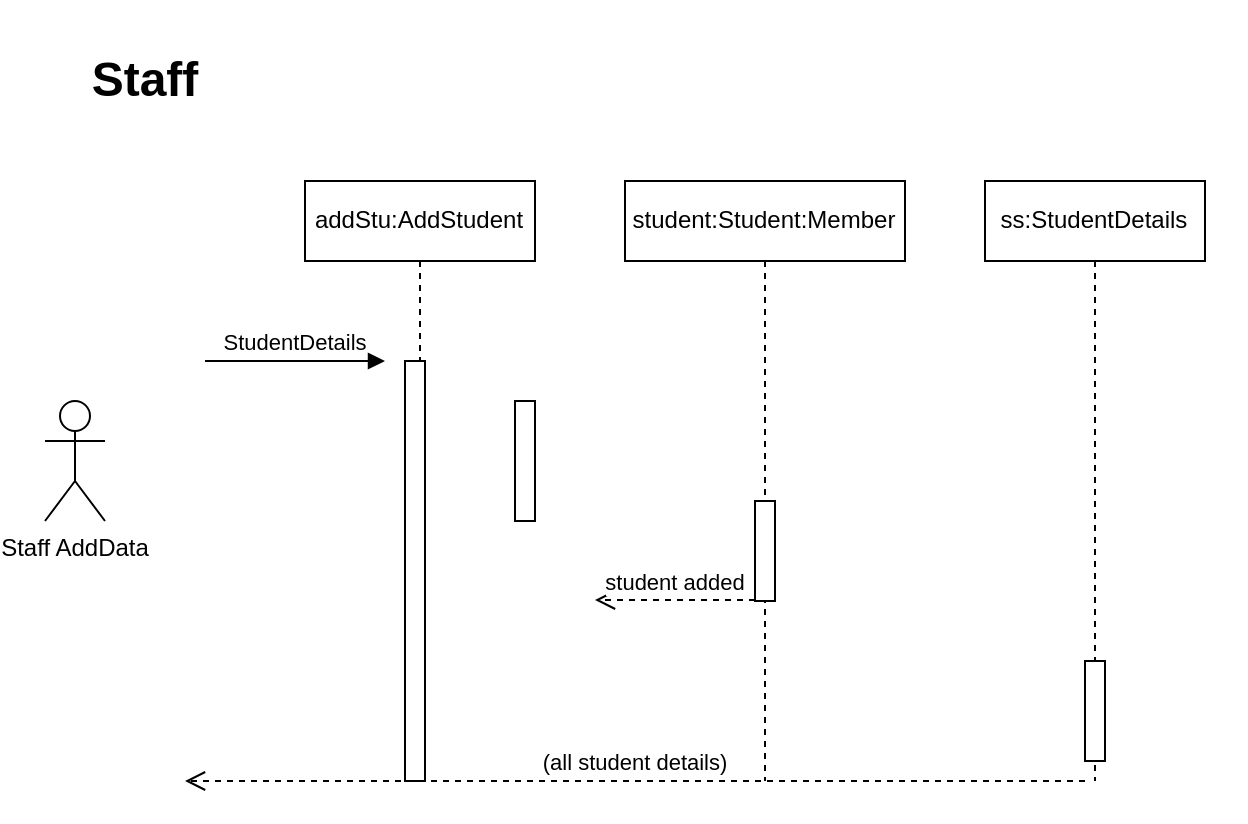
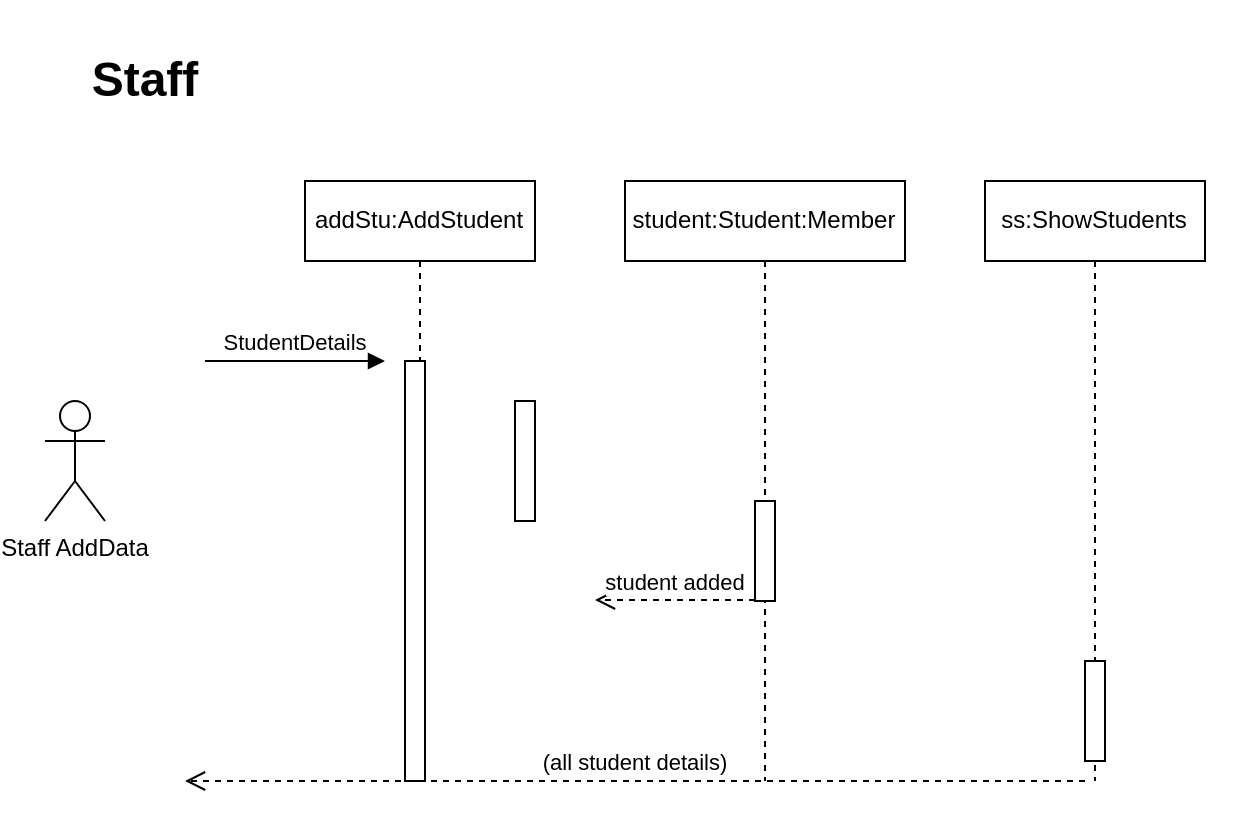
(1095, 221) -> (1095, 221)
